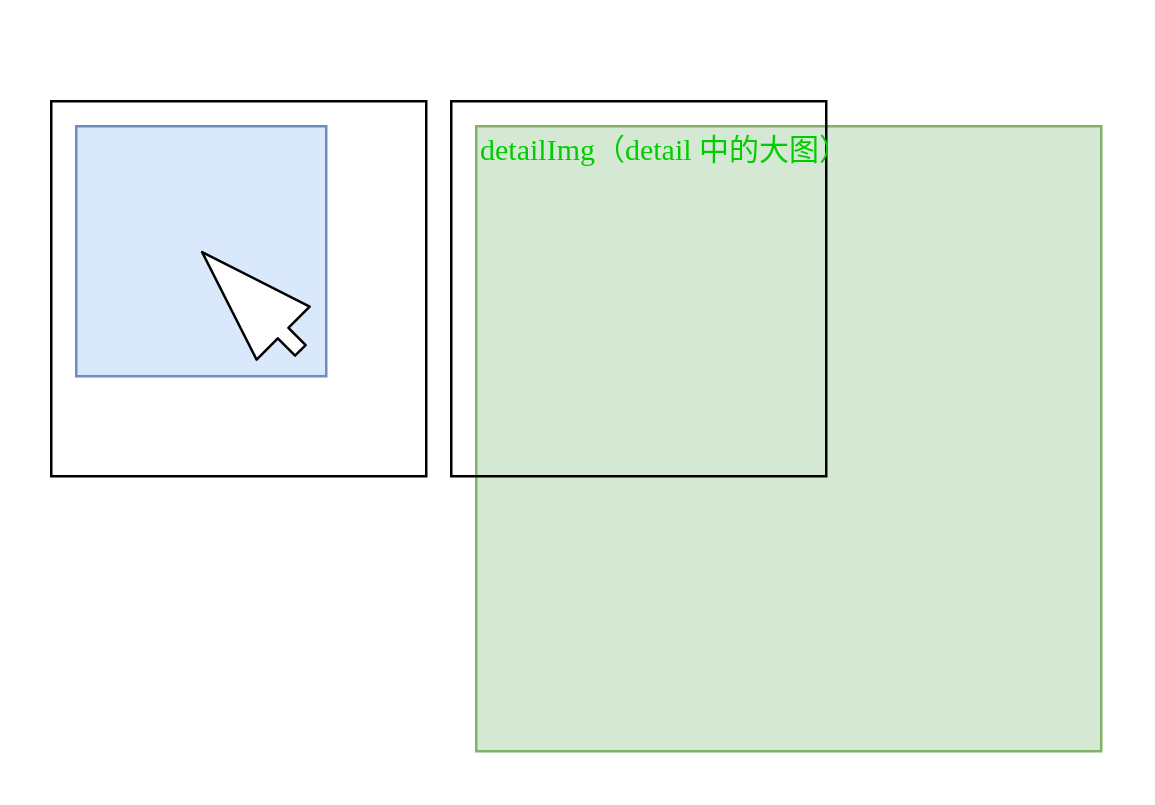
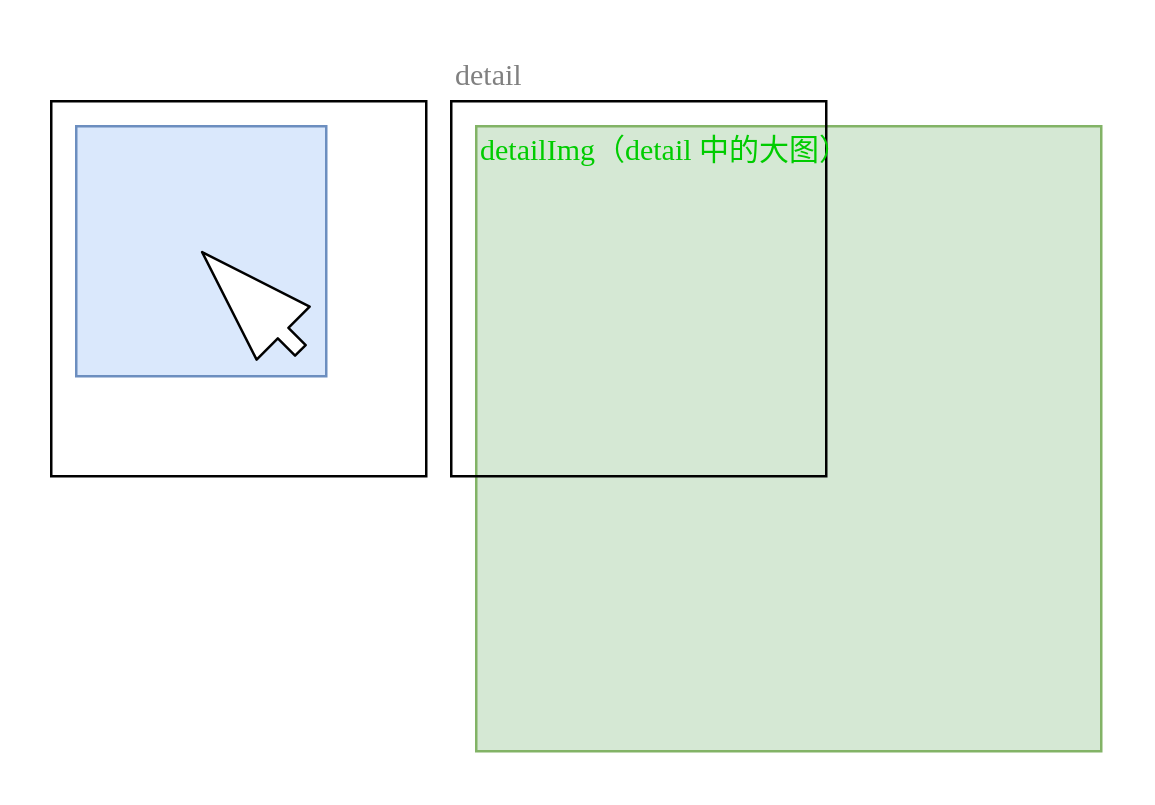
none -> (501, 76)
